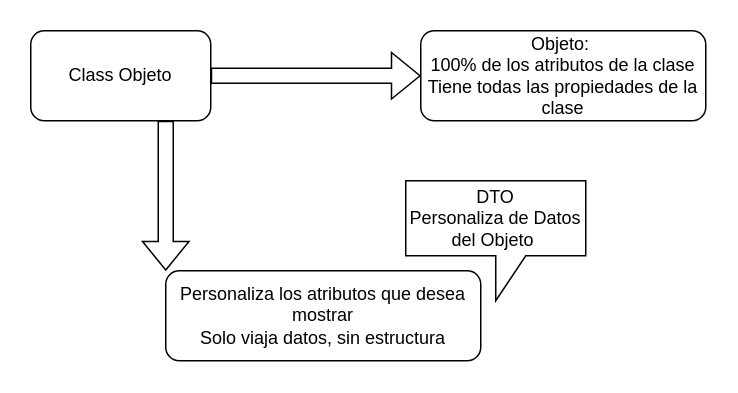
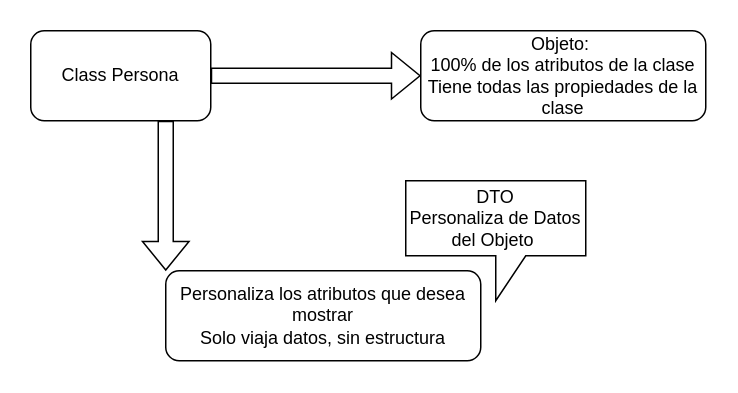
(121, 76) -> (121, 76)
